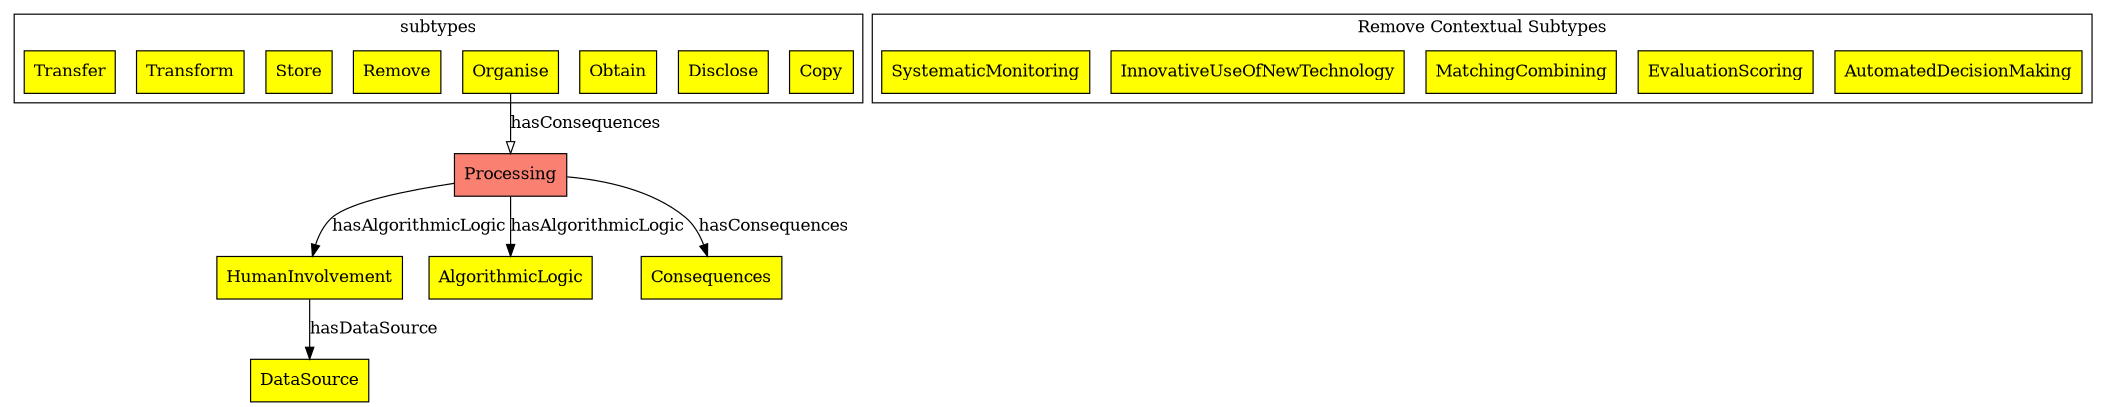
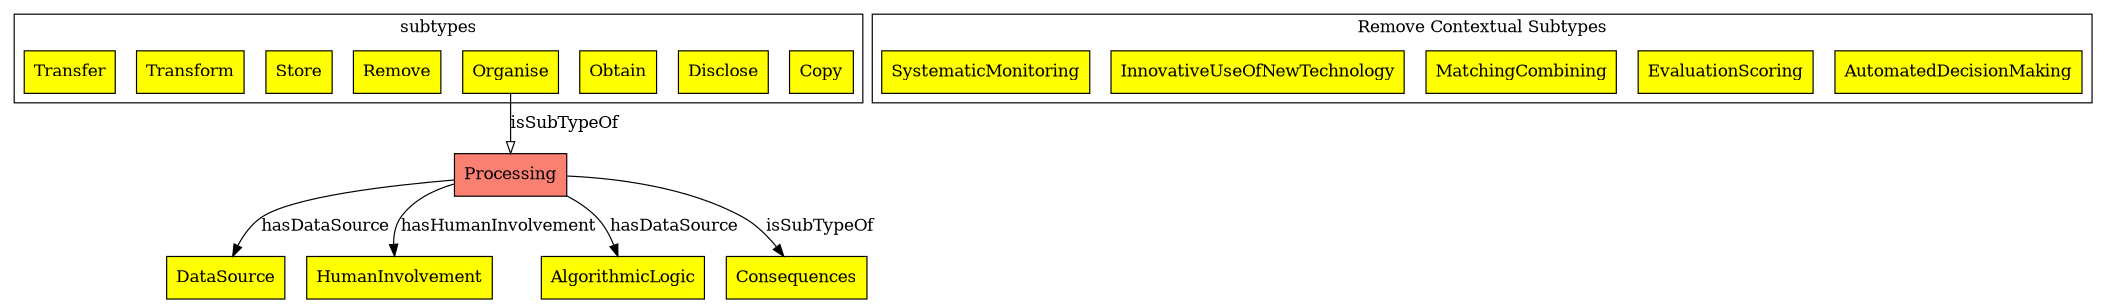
(586, 124) -> (564, 124)
(419, 226) -> (499, 226)
(597, 226) -> (674, 226)
(774, 226) -> (820, 226)
(310, 323) -> (338, 194)
